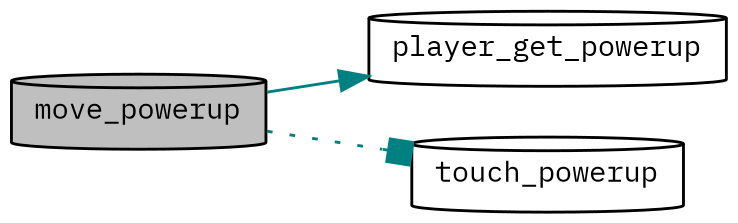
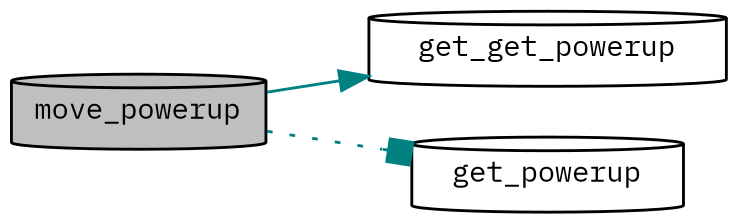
(548, 49) -> (548, 49)
(548, 175) -> (548, 175)
